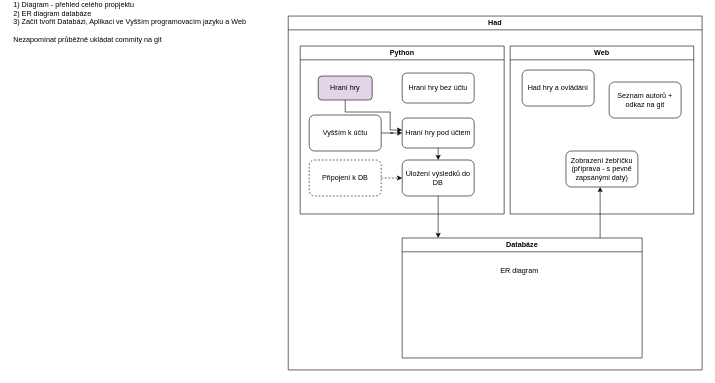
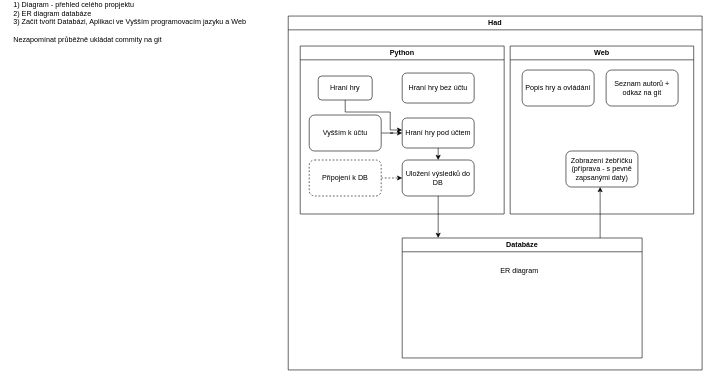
(345, 88) -> (345, 88)
(558, 88) -> (558, 88)
(645, 100) -> (642, 88)
